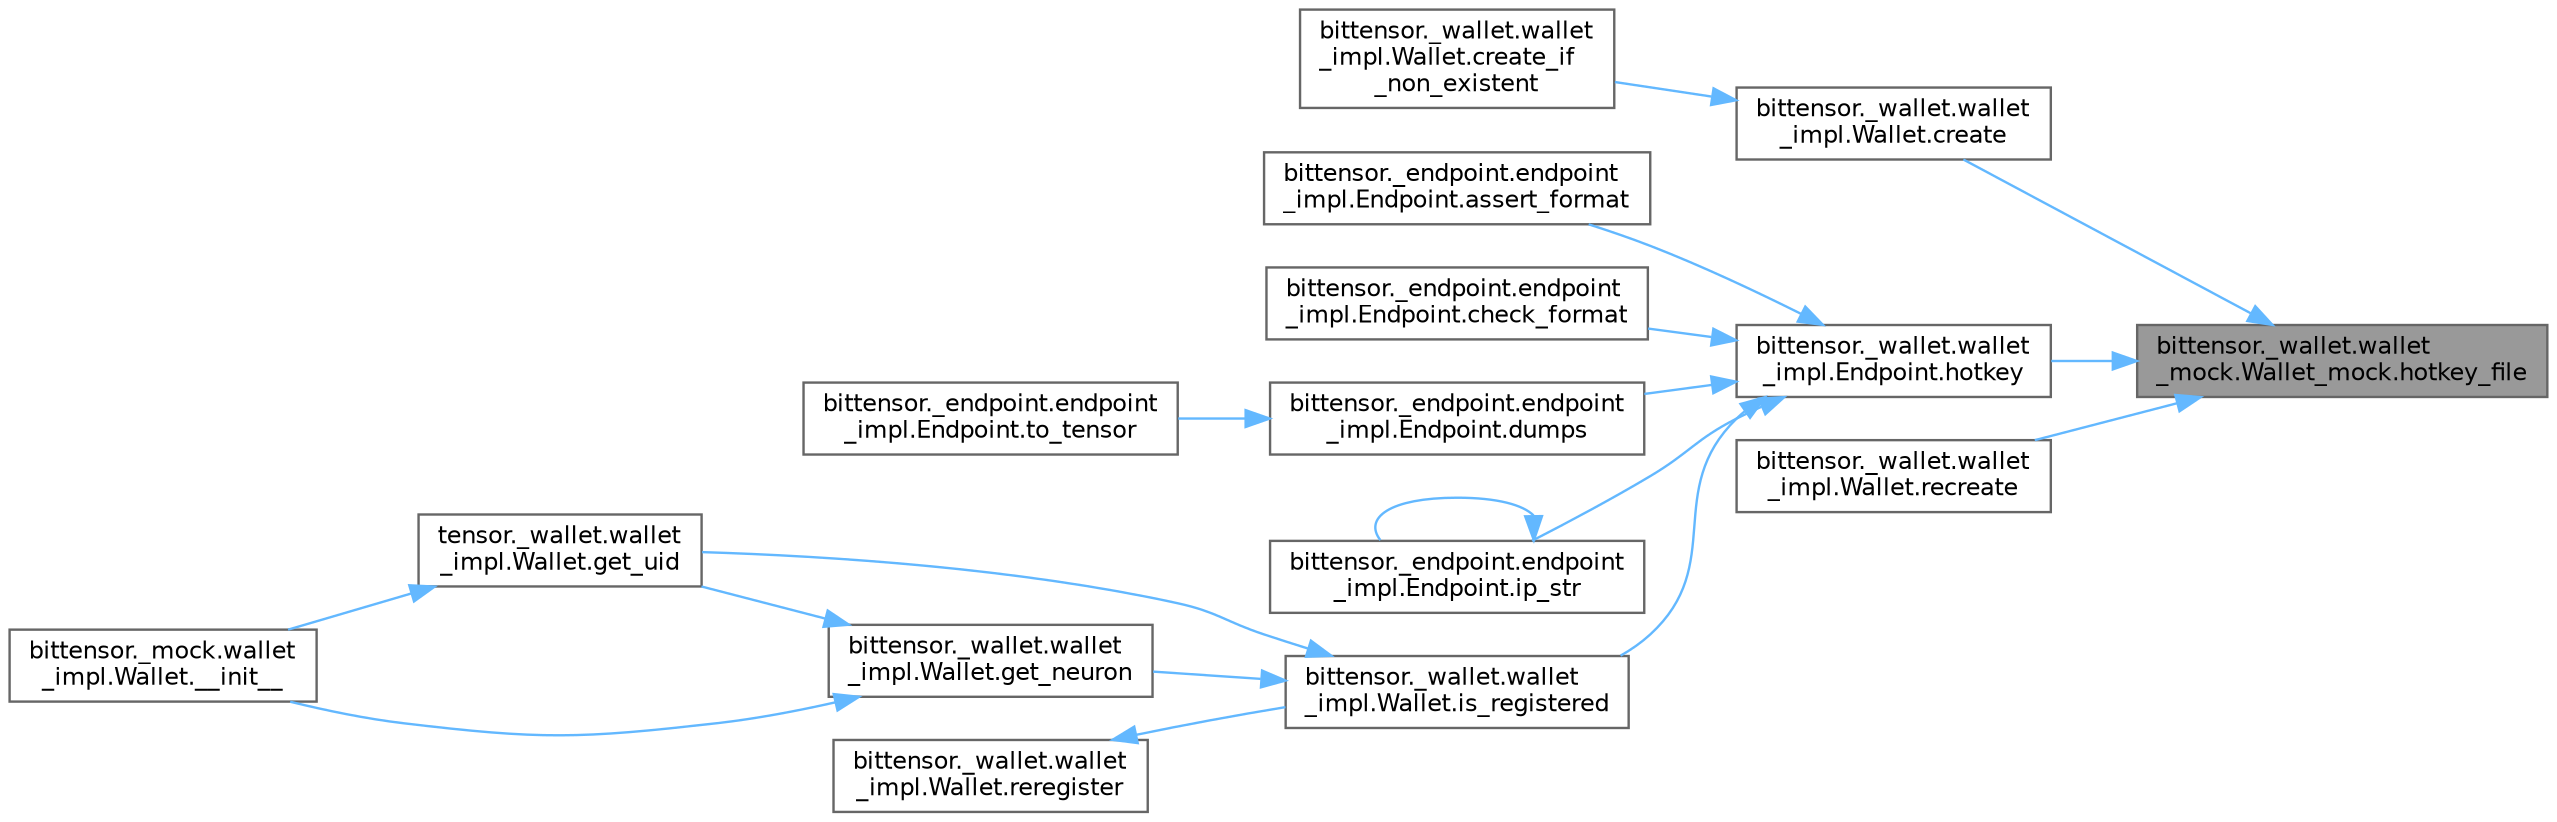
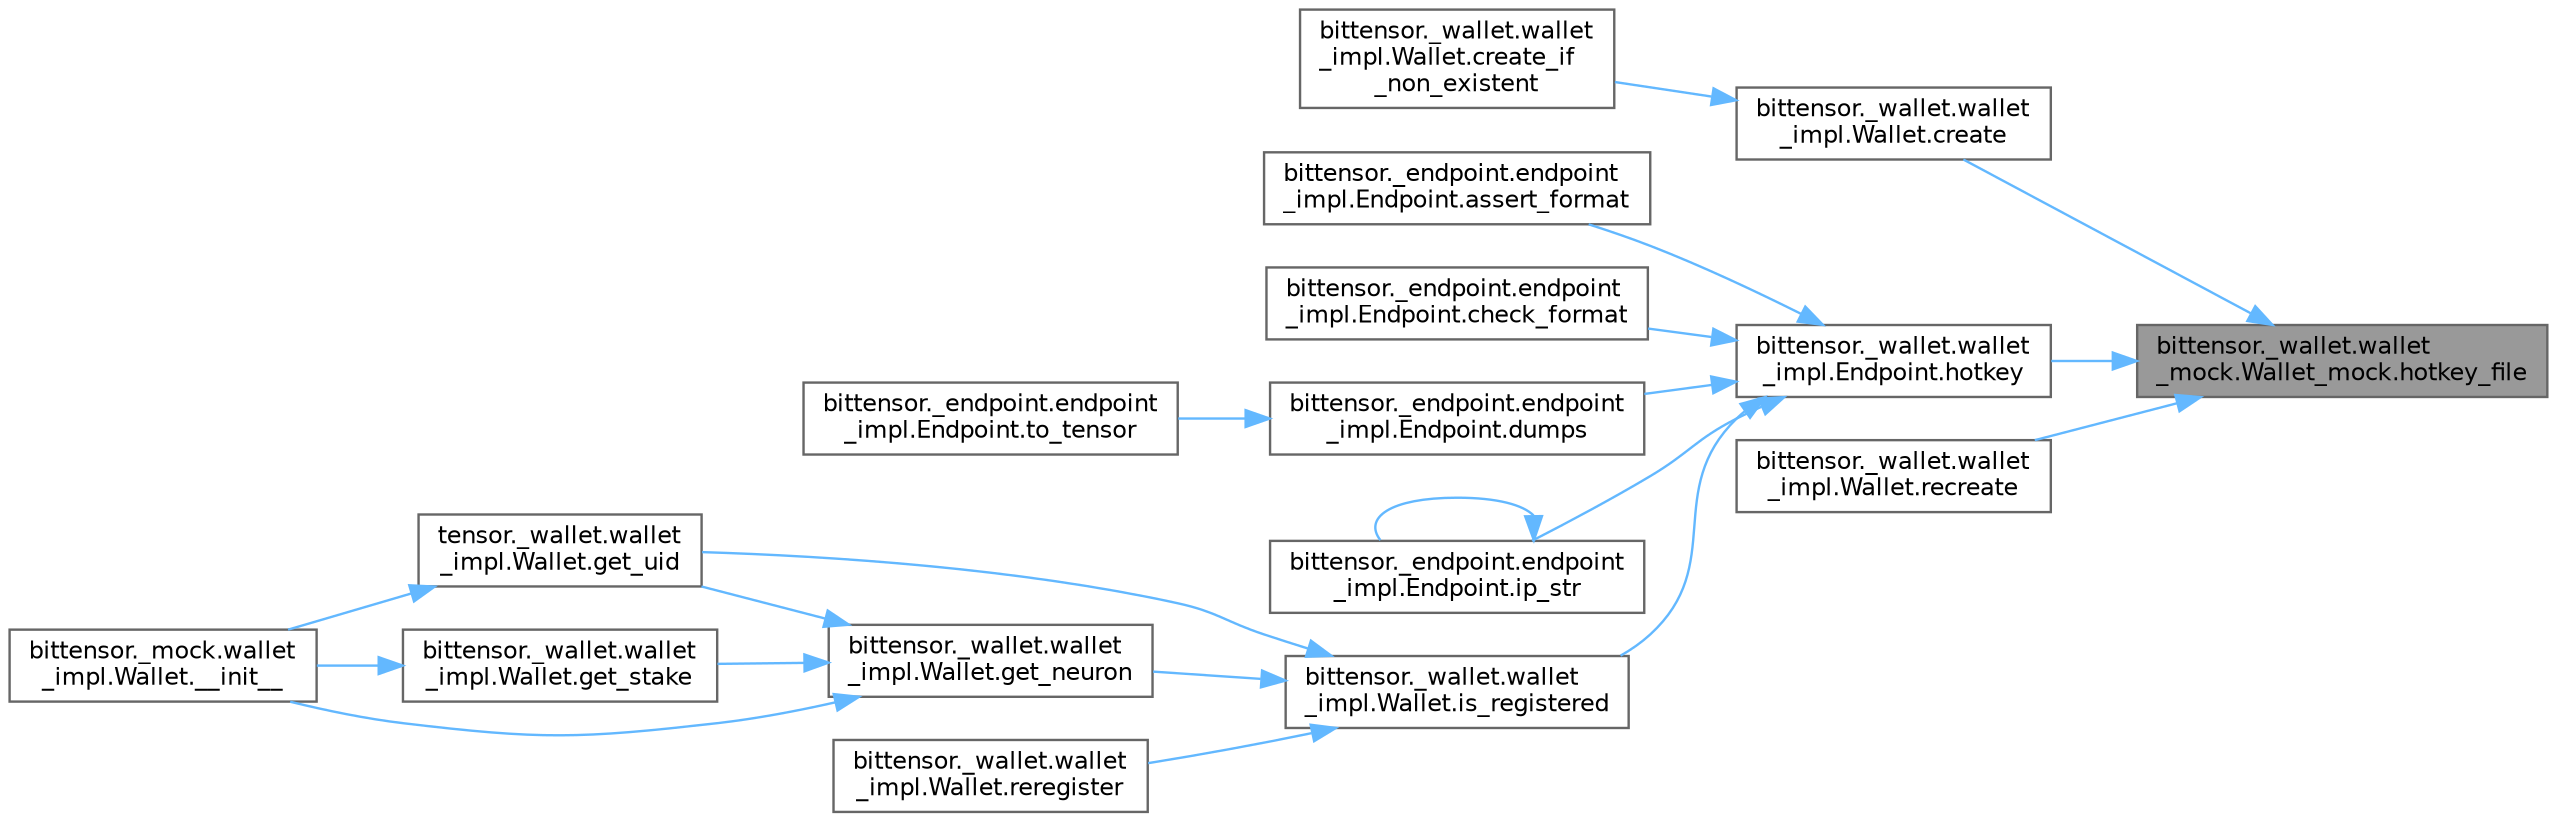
none -> (560, 666)
(1211, 720) -> (1230, 749)
